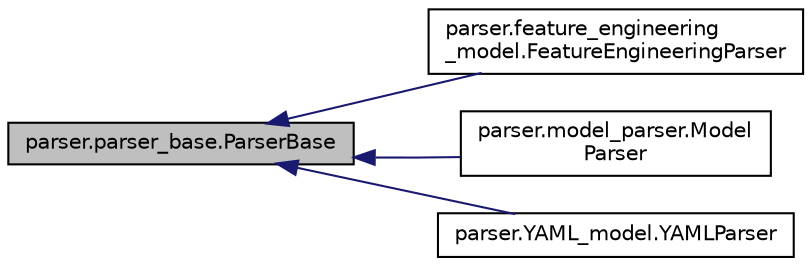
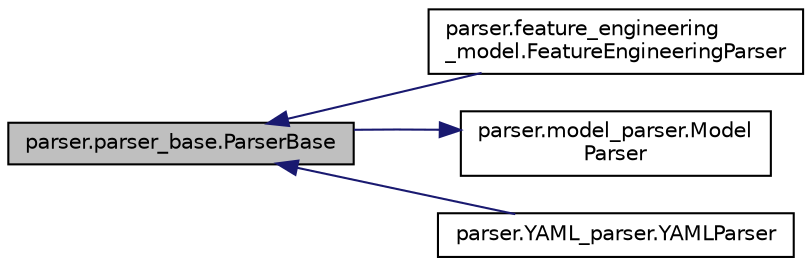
(418, 158) -> (397, 130)
(616, 235) -> (616, 235)
